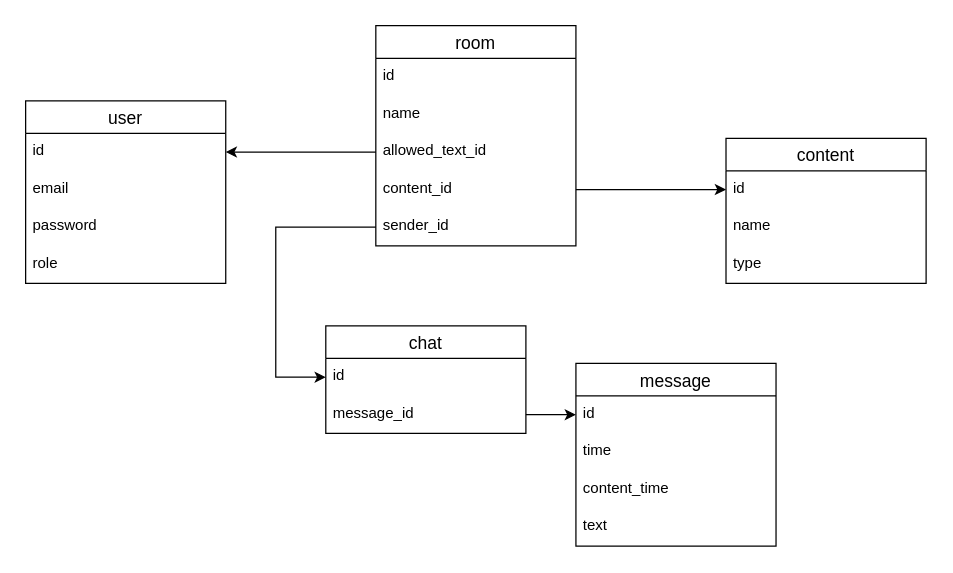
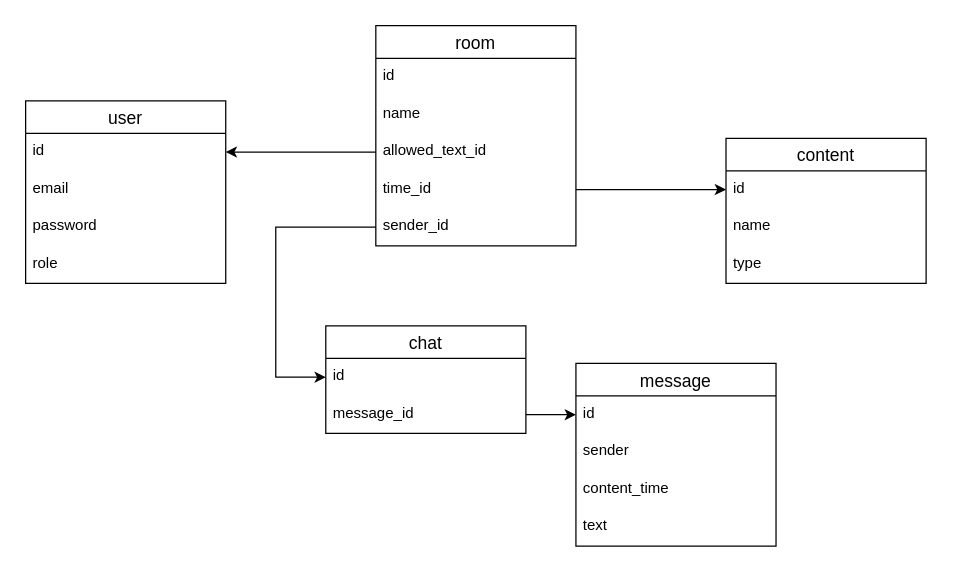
(423, 188) -> (408, 188)
(597, 450) -> (608, 450)
